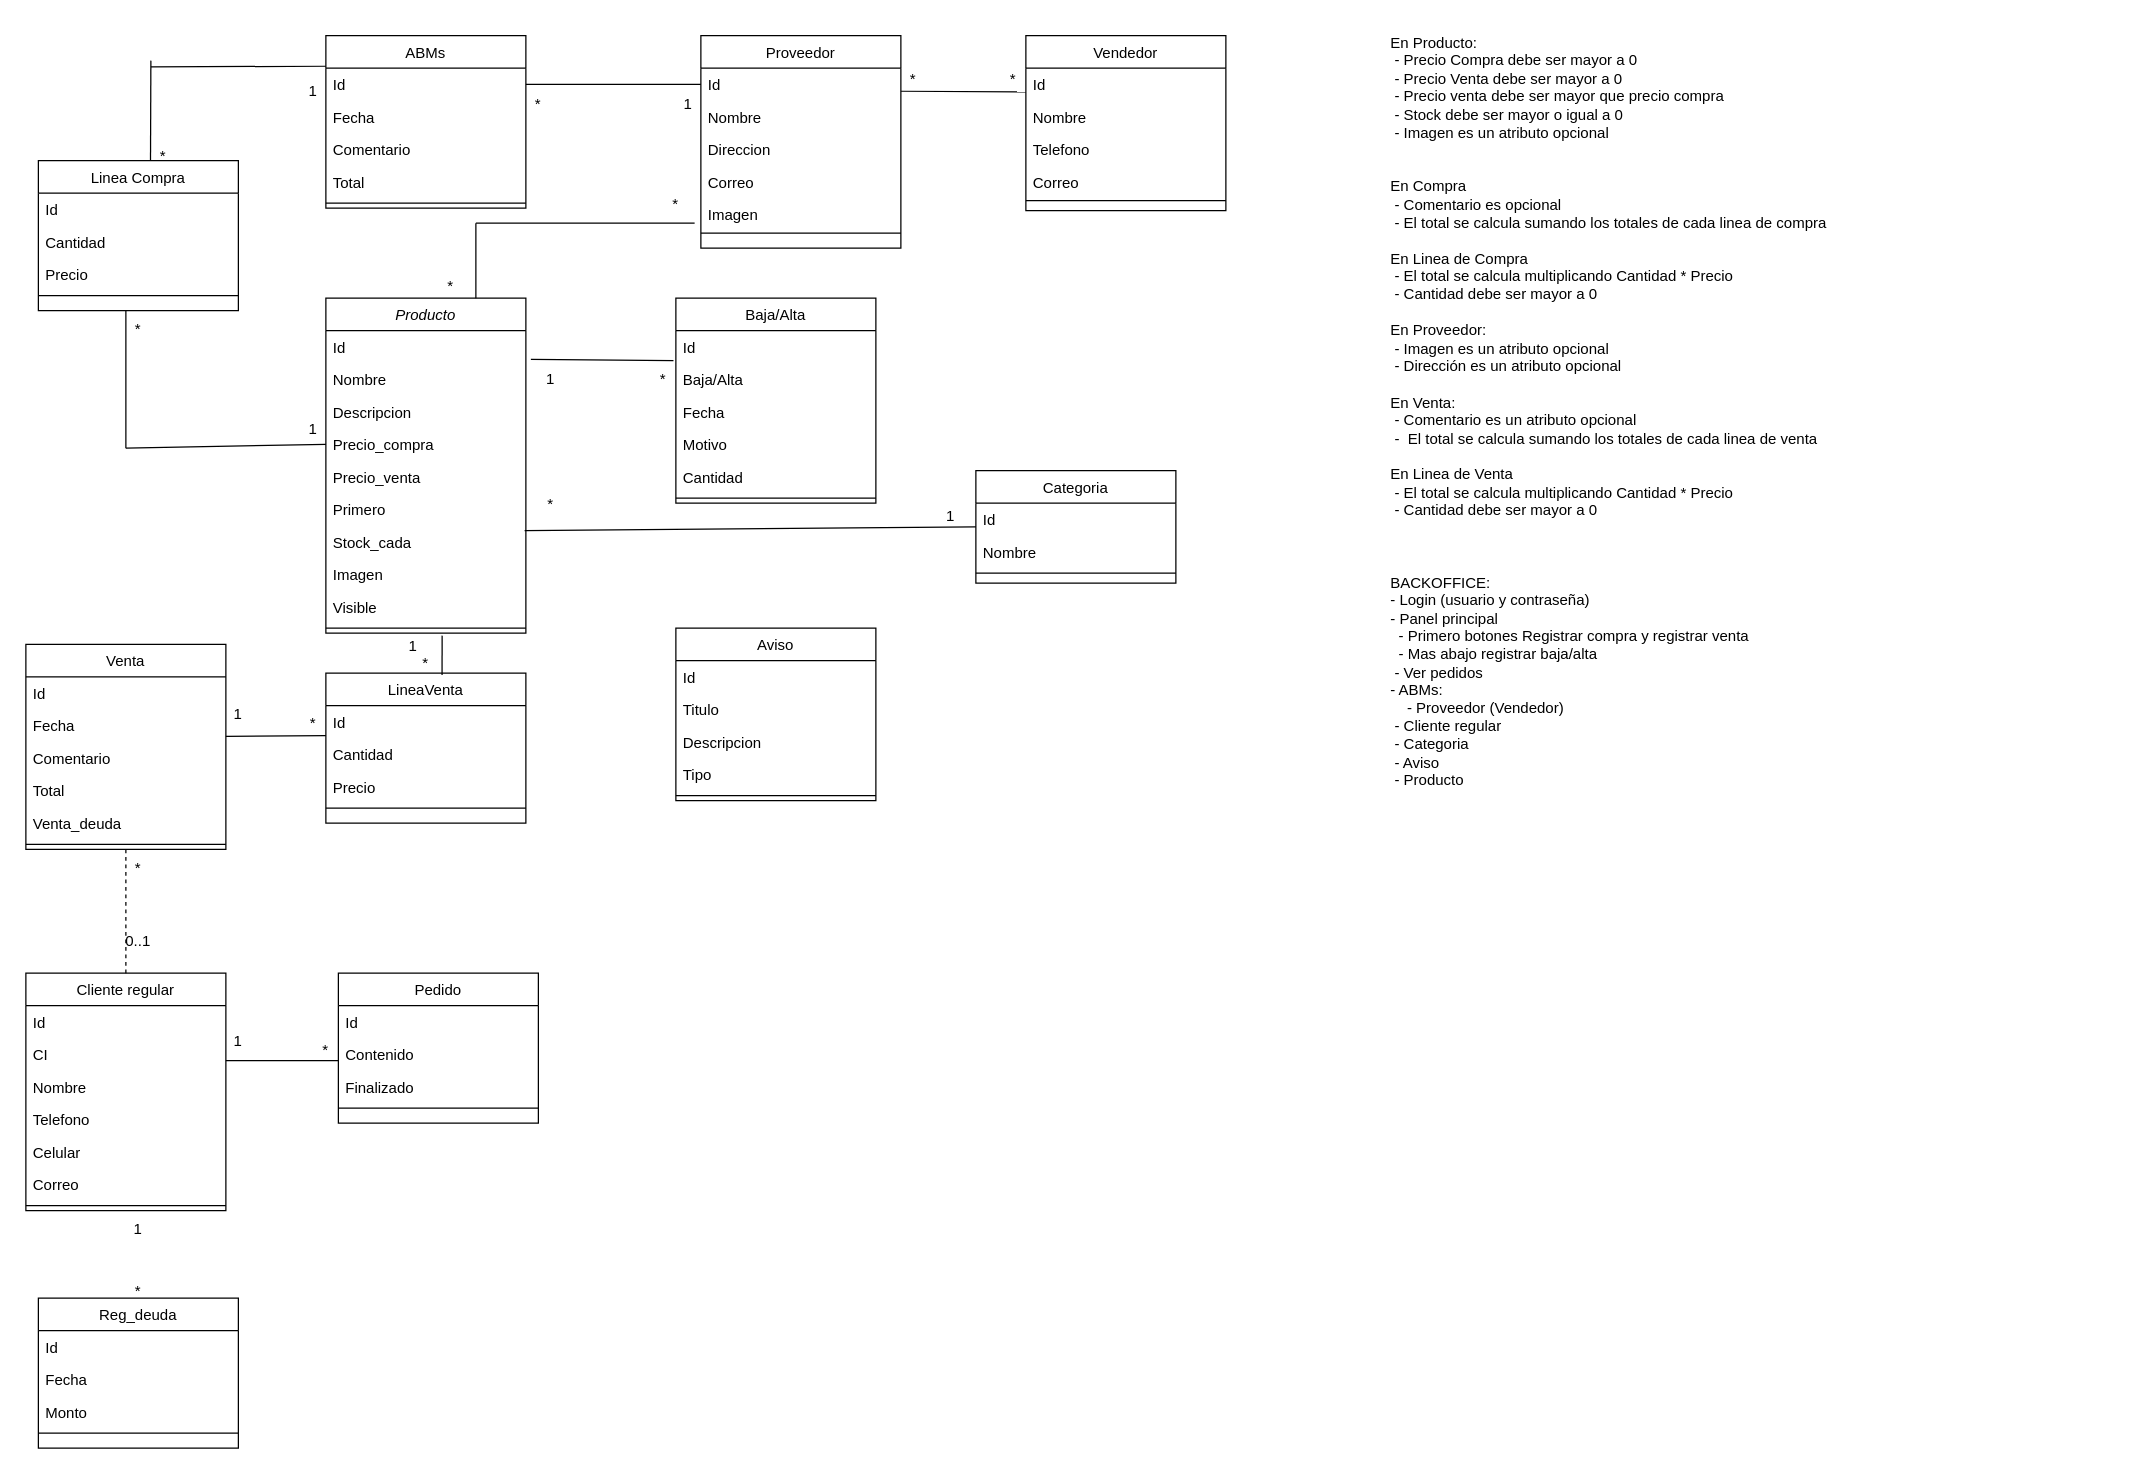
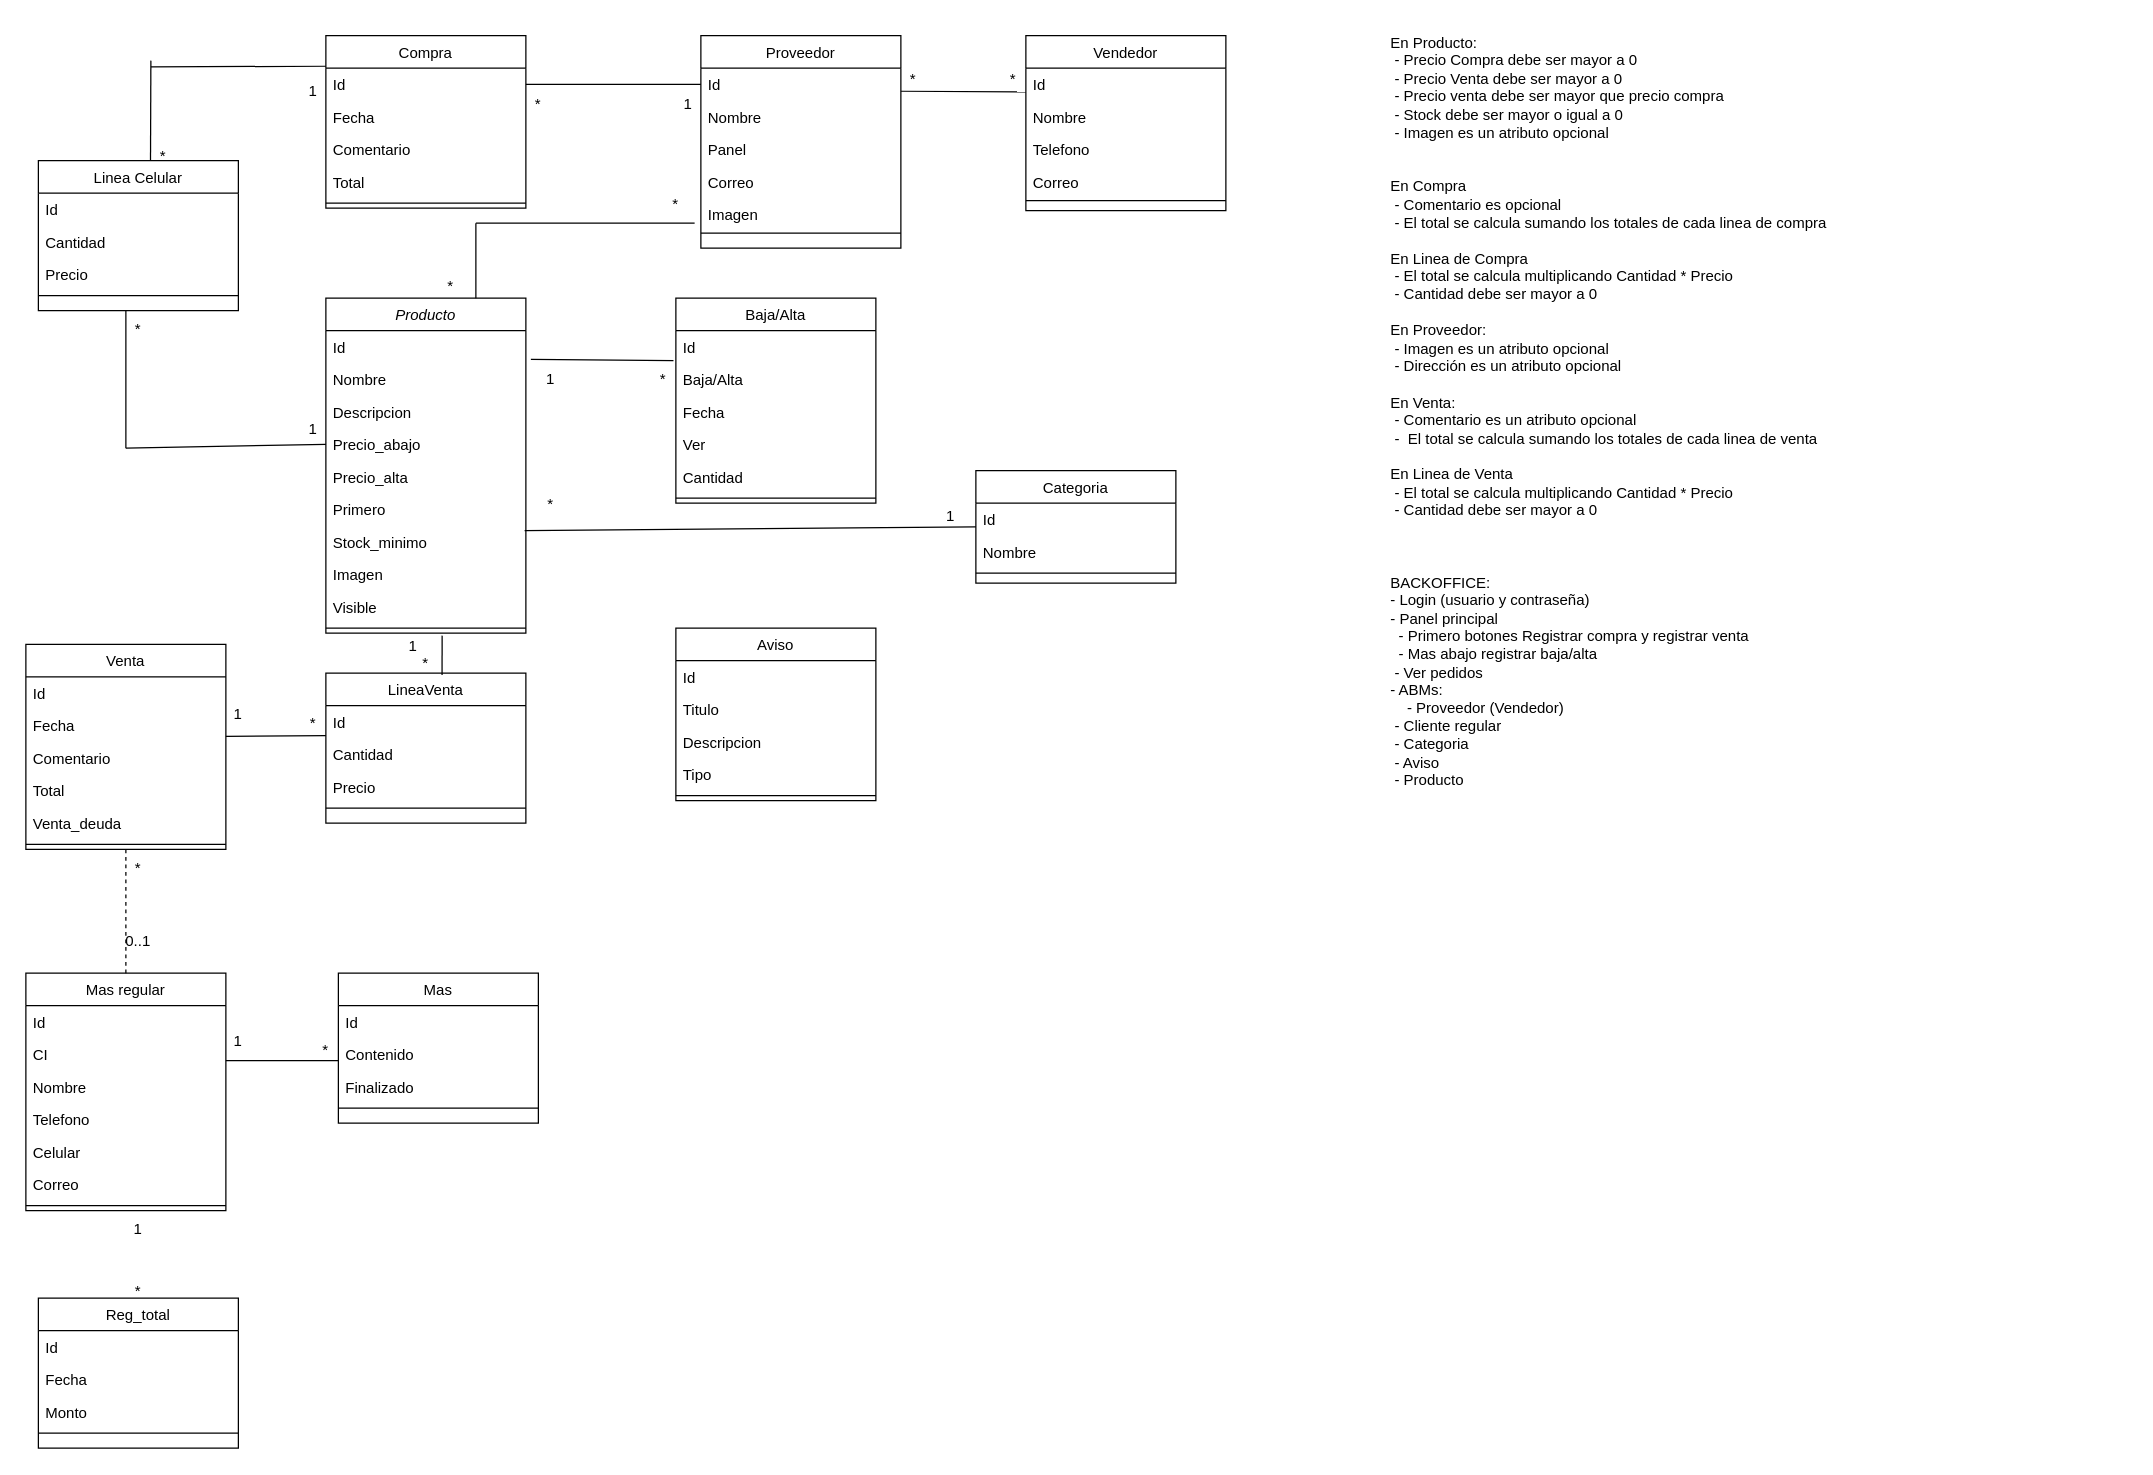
(425, 53) -> (425, 53)
(741, 150) -> (727, 150)
(138, 178) -> (138, 178)
(385, 445) -> (381, 445)
(706, 445) -> (695, 445)
(381, 478) -> (375, 478)
(375, 543) -> (379, 543)
(125, 990) -> (125, 990)
(438, 990) -> (438, 990)
(138, 1315) -> (138, 1315)
